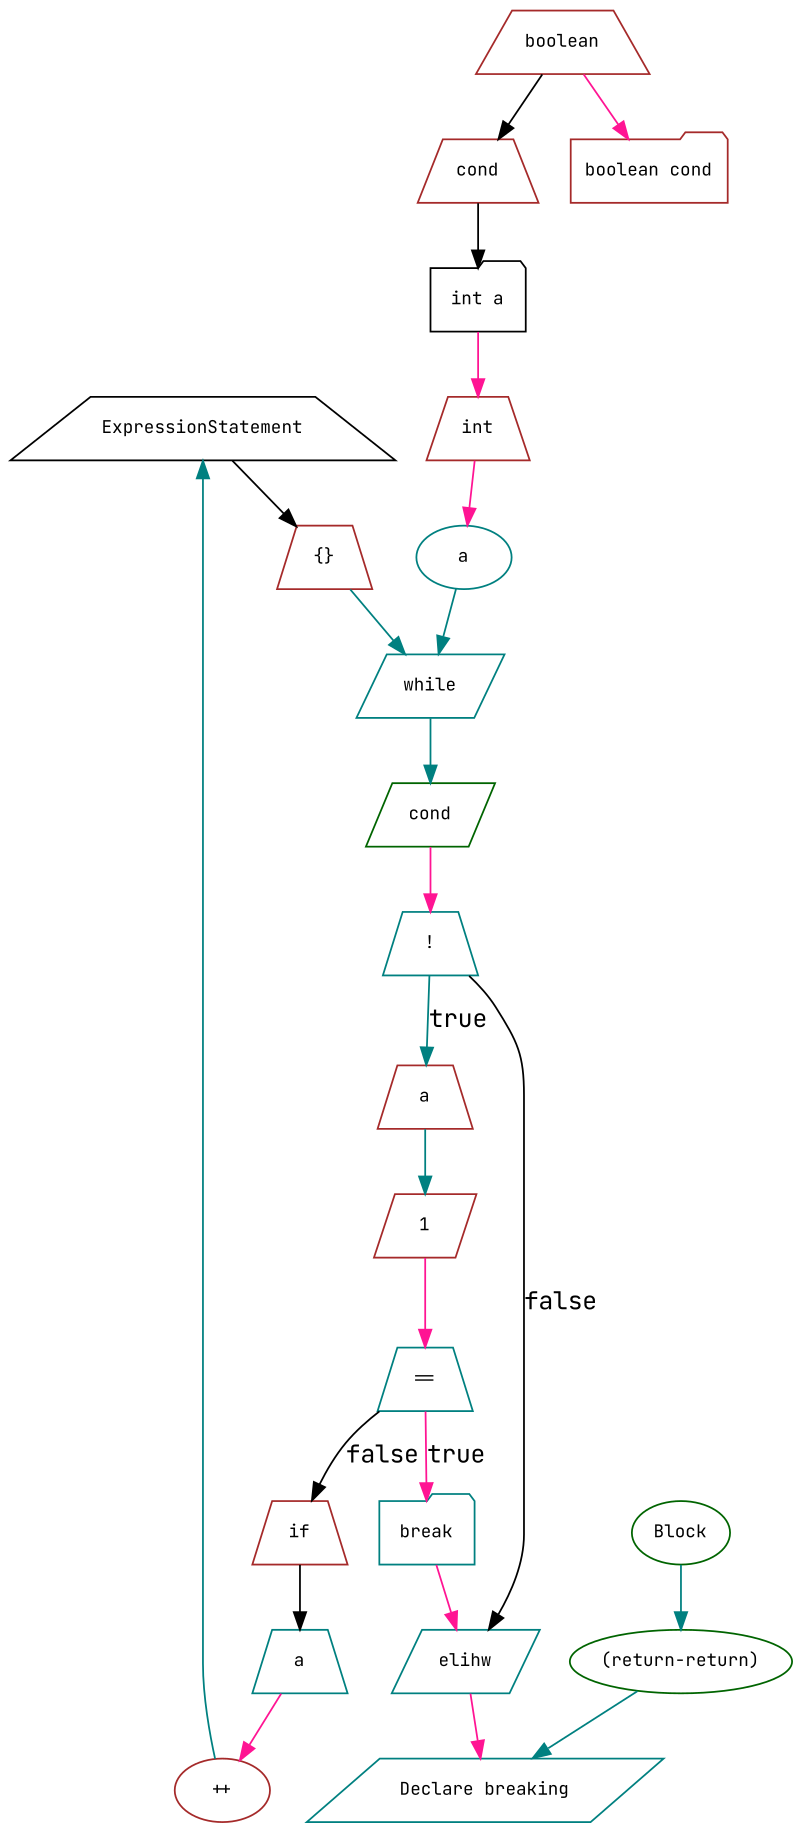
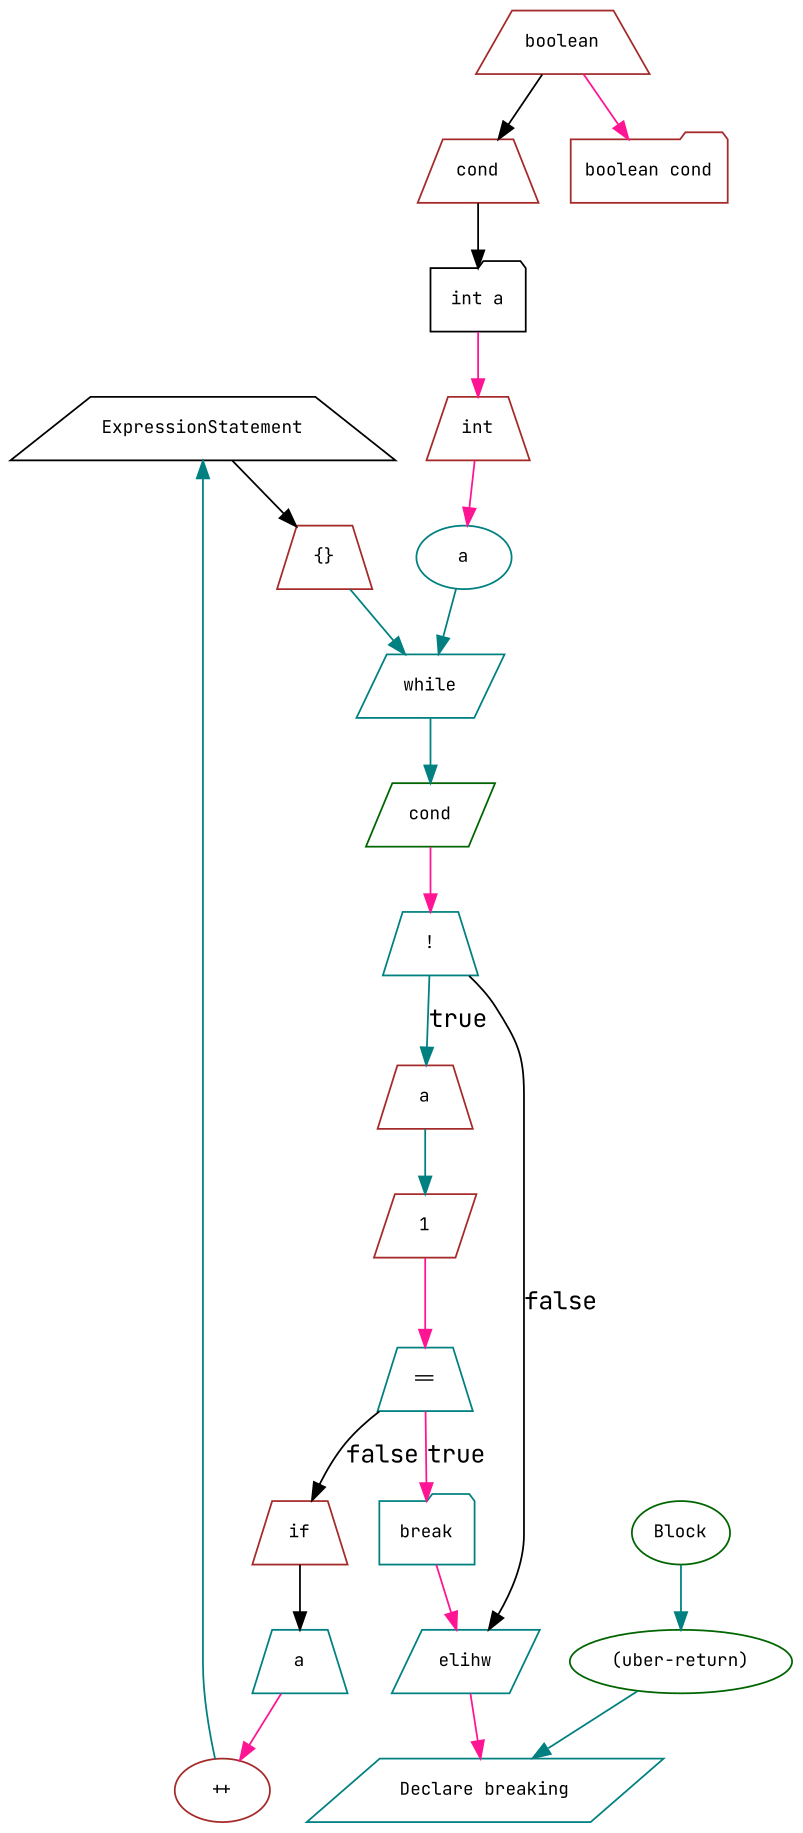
(681, 1662) -> (681, 1662)
